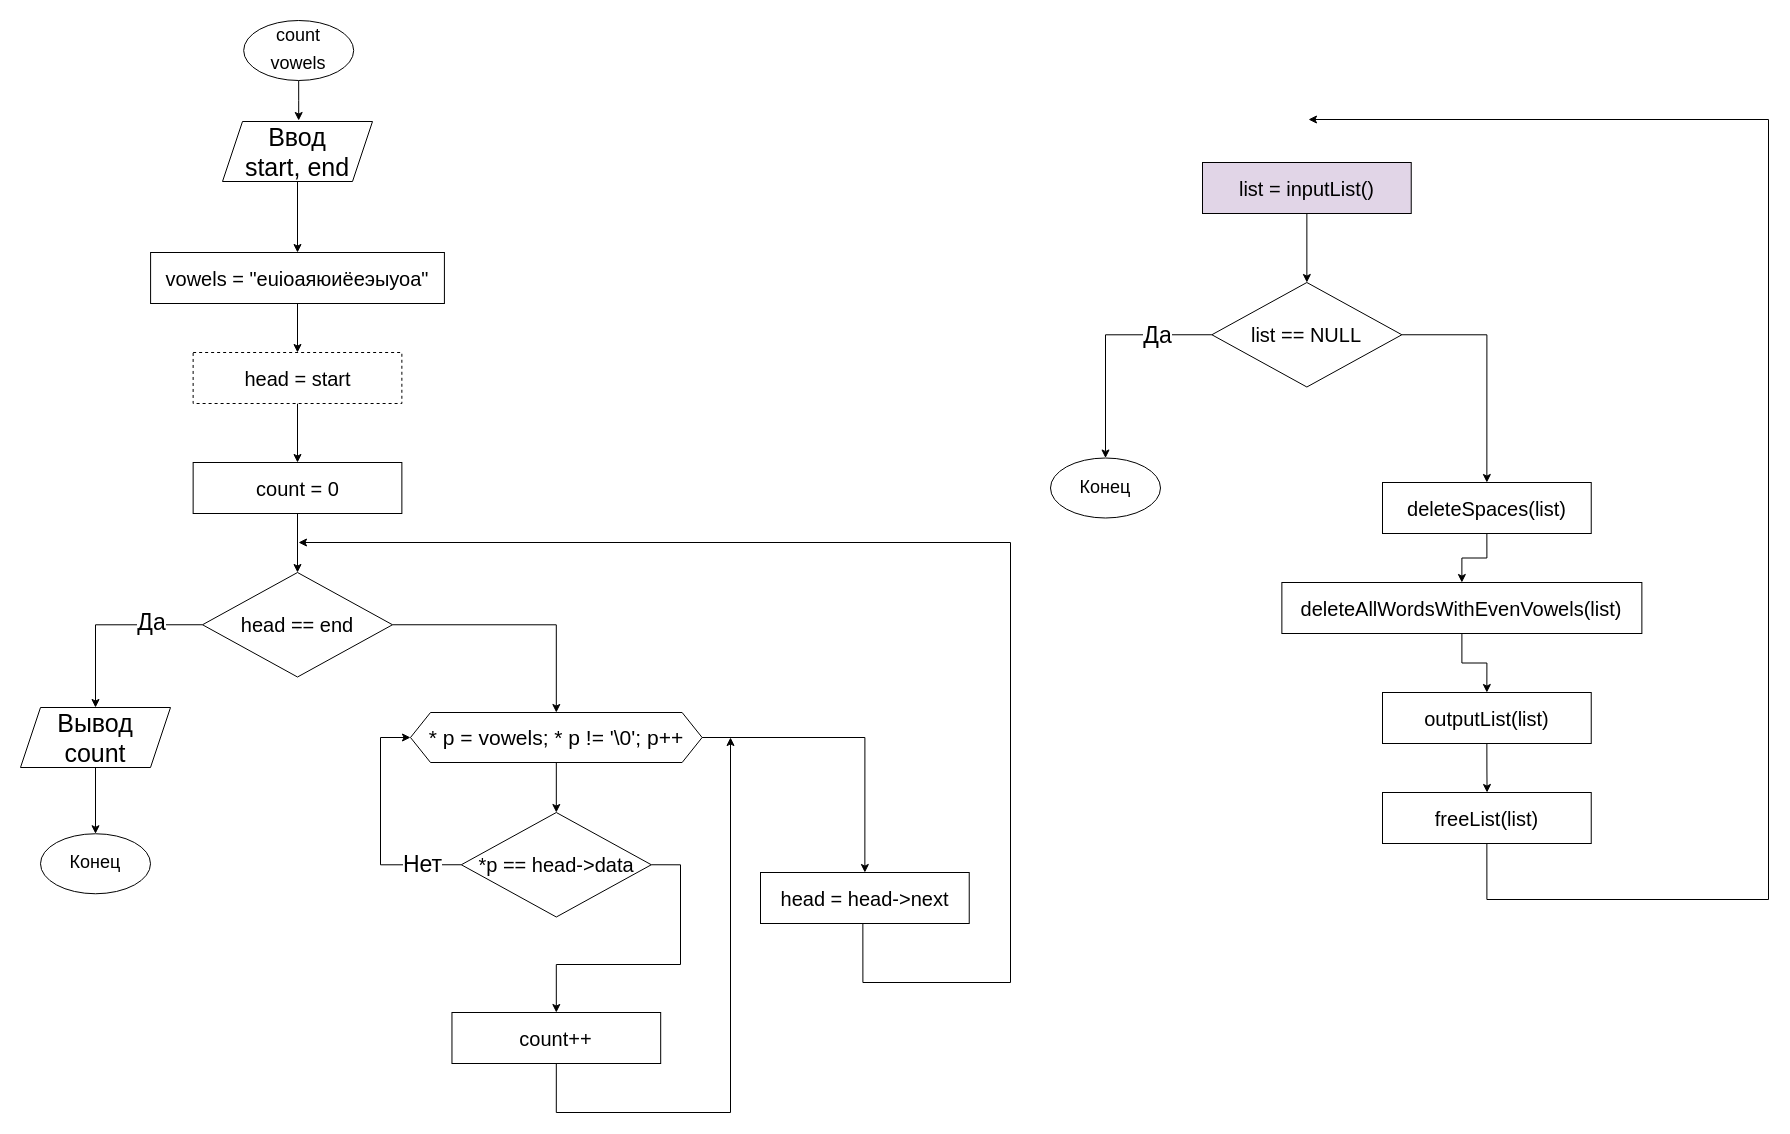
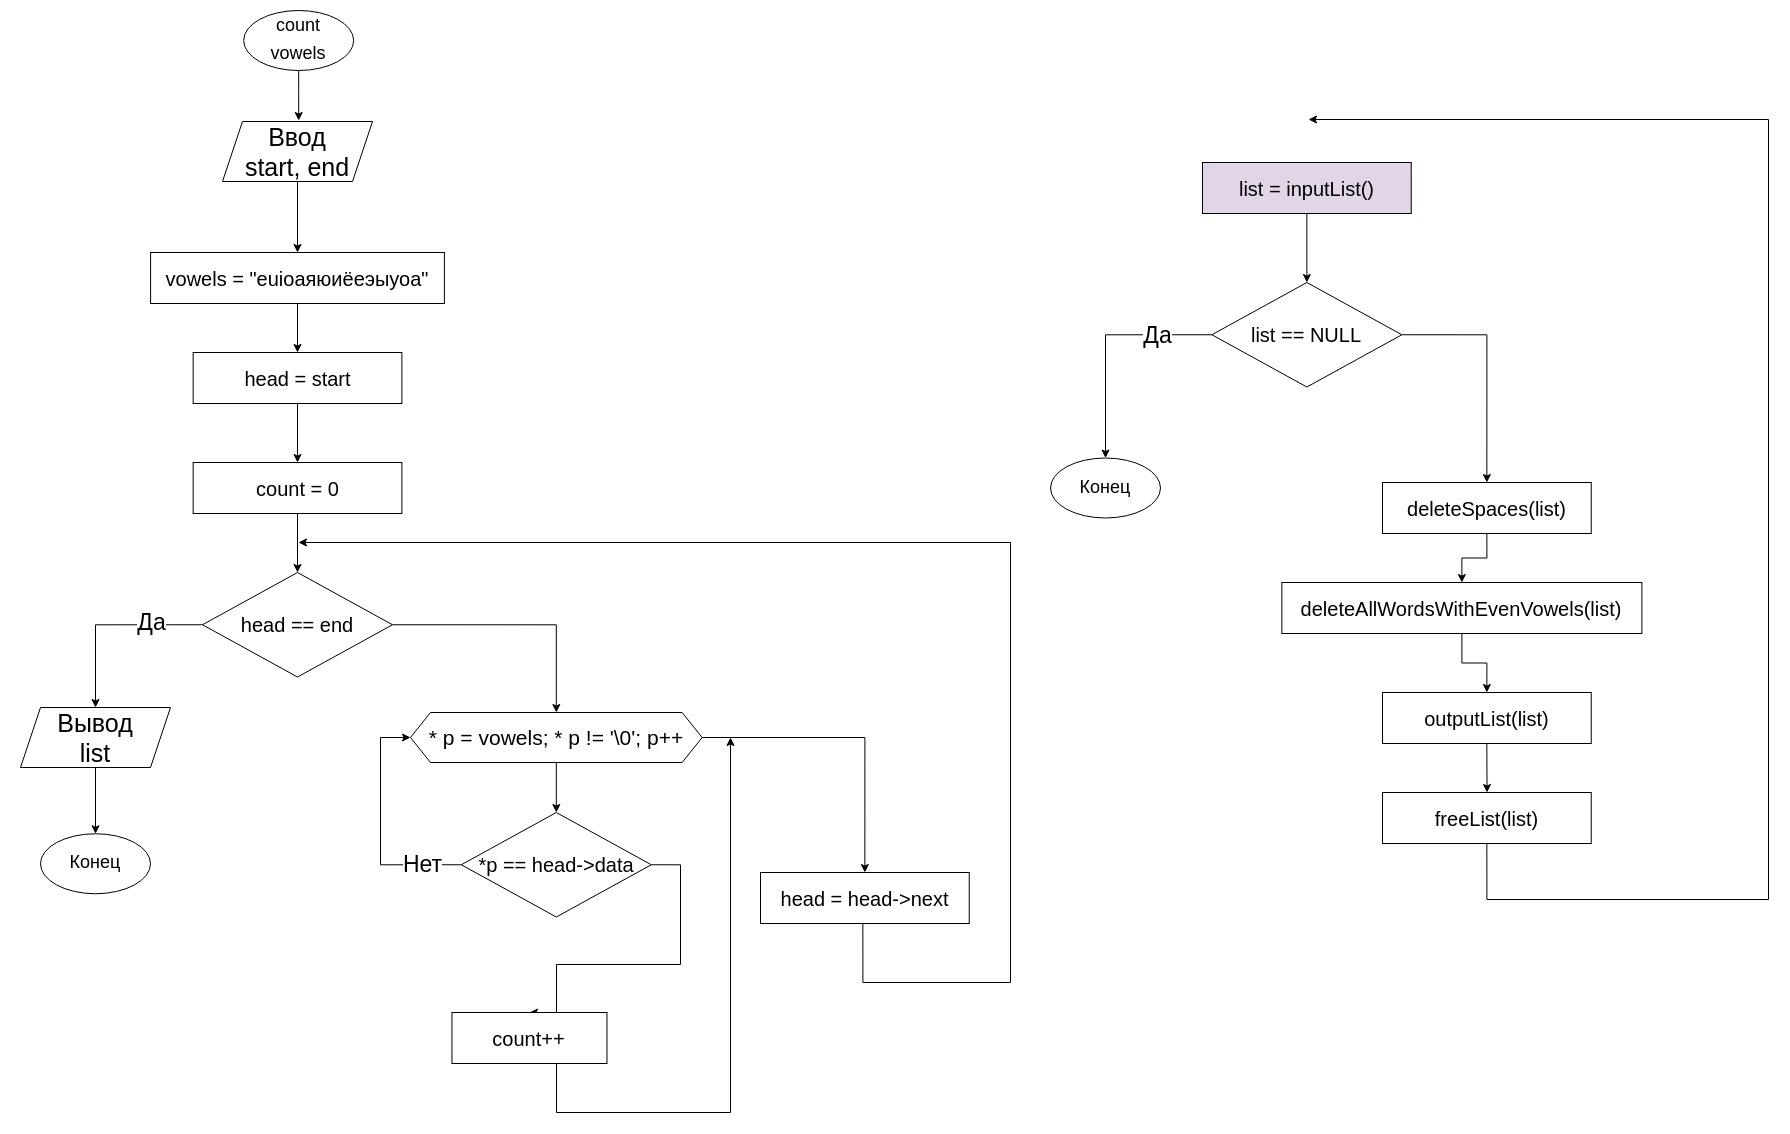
(299, 51) -> (299, 41)
(298, 378) -> (298, 378)
(96, 738) -> (96, 738)
(556, 1038) -> (529, 1038)
